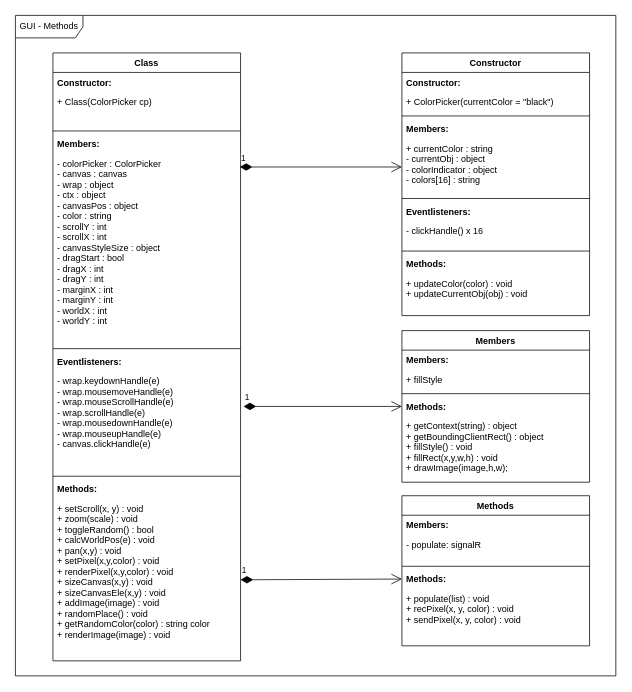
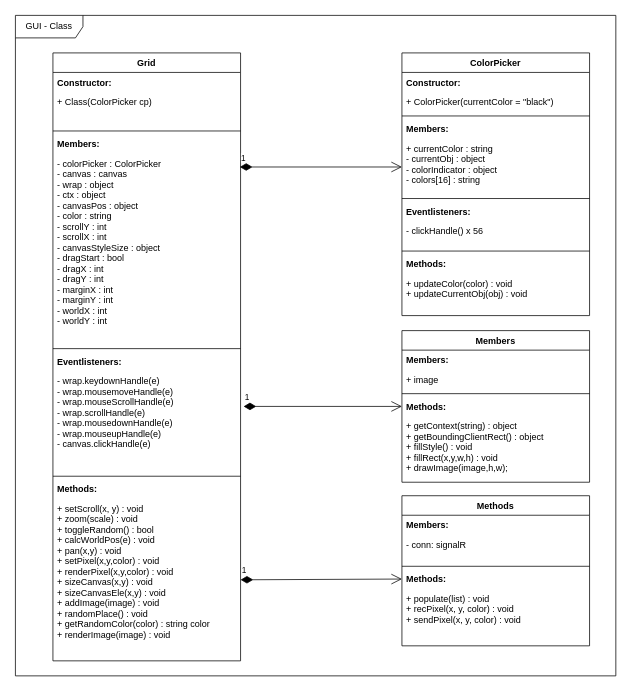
(49, 27) -> (49, 27)
(146, 63) -> (146, 63)
(495, 63) -> (495, 63)
(449, 231) -> (449, 231)
(428, 380) -> (421, 380)
(447, 545) -> (438, 545)
